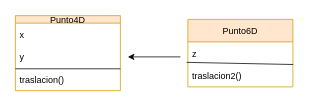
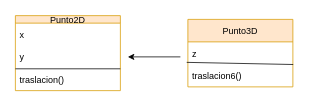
(68, 20) -> (68, 20)
(240, 31) -> (240, 31)
(222, 76) -> (222, 76)
